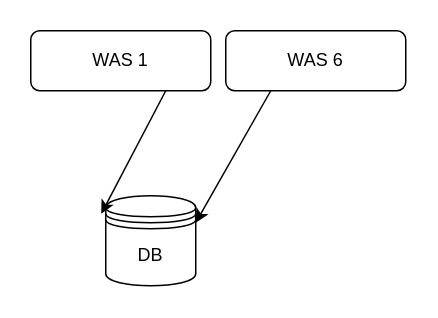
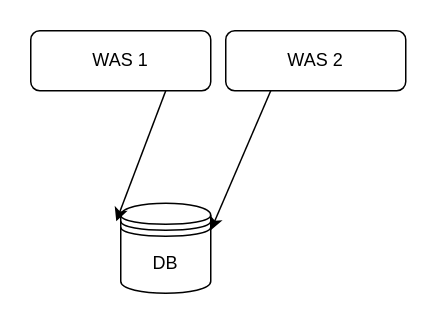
(316, 61) -> (316, 61)
(151, 241) -> (166, 248)
